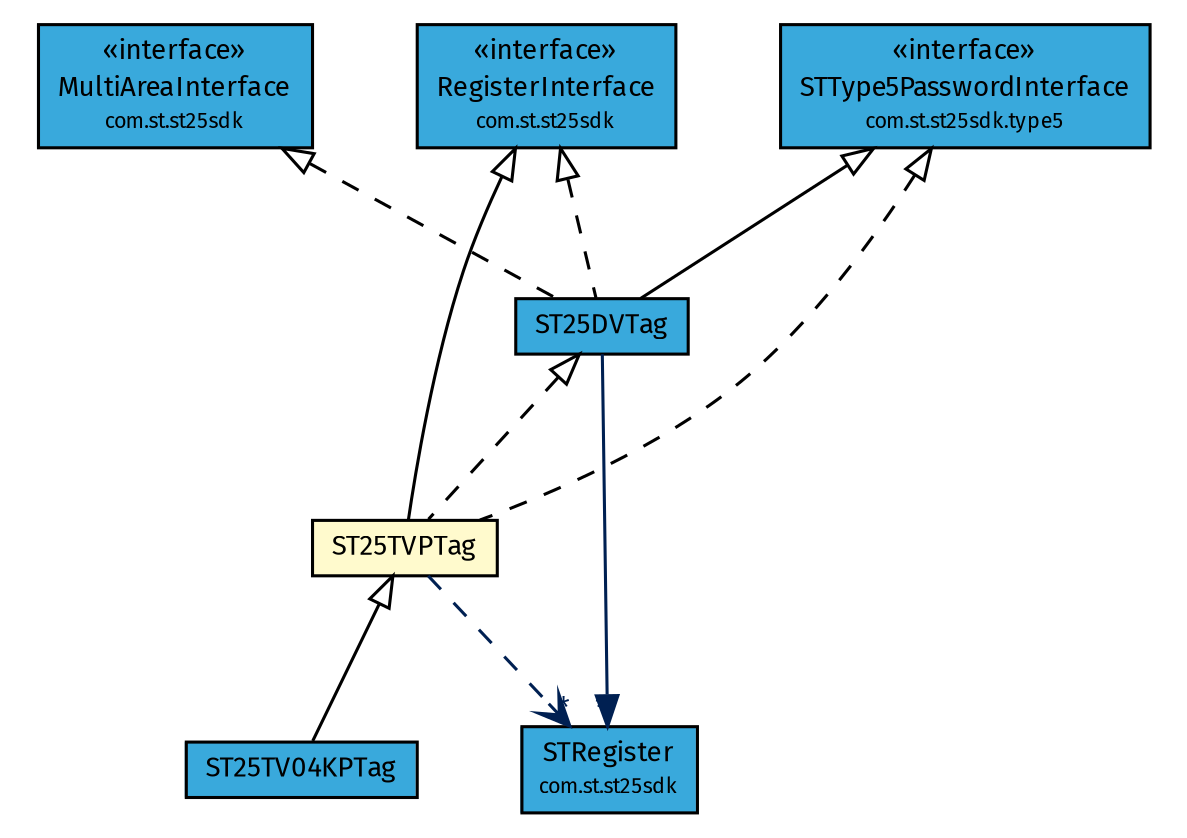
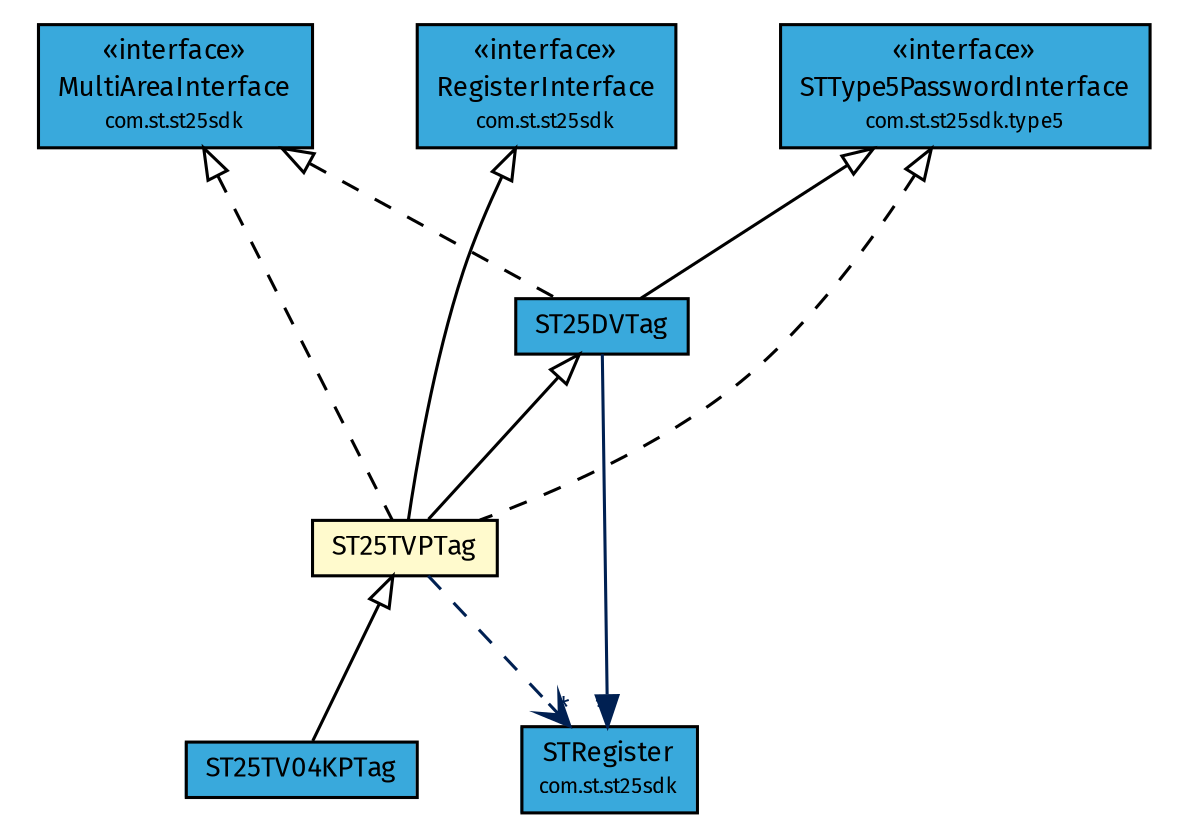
(582, 239) -> none
none -> (305, 348)
(493, 448) -> (493, 448)
